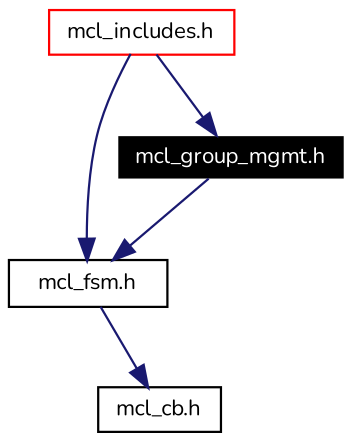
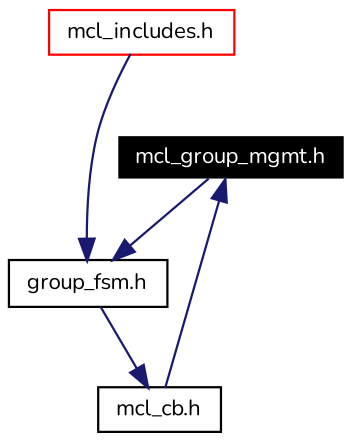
(180, 86) -> (192, 294)
(88, 283) -> (88, 283)
